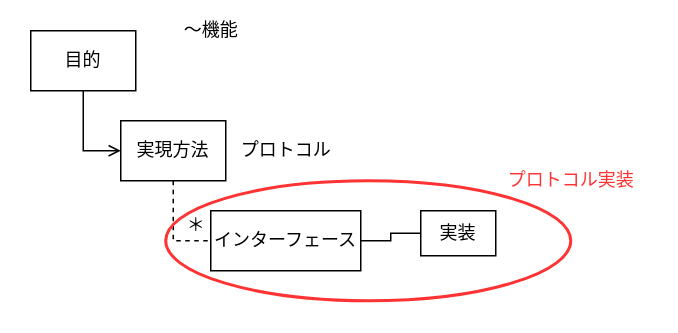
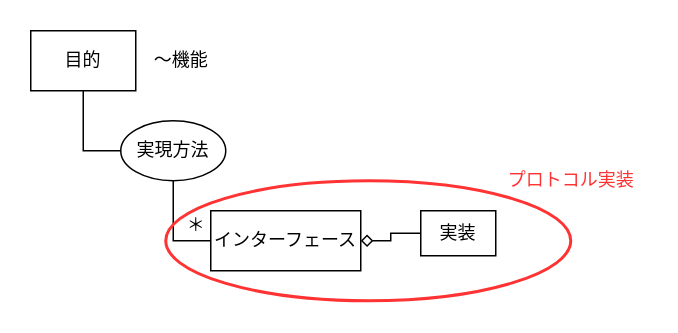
(211, 31) -> (181, 61)
(113, 151) -> (114, 151)
(173, 151) -> (173, 151)
(286, 151) -> none
(173, 230) -> (173, 230)
(367, 241) -> (373, 241)
